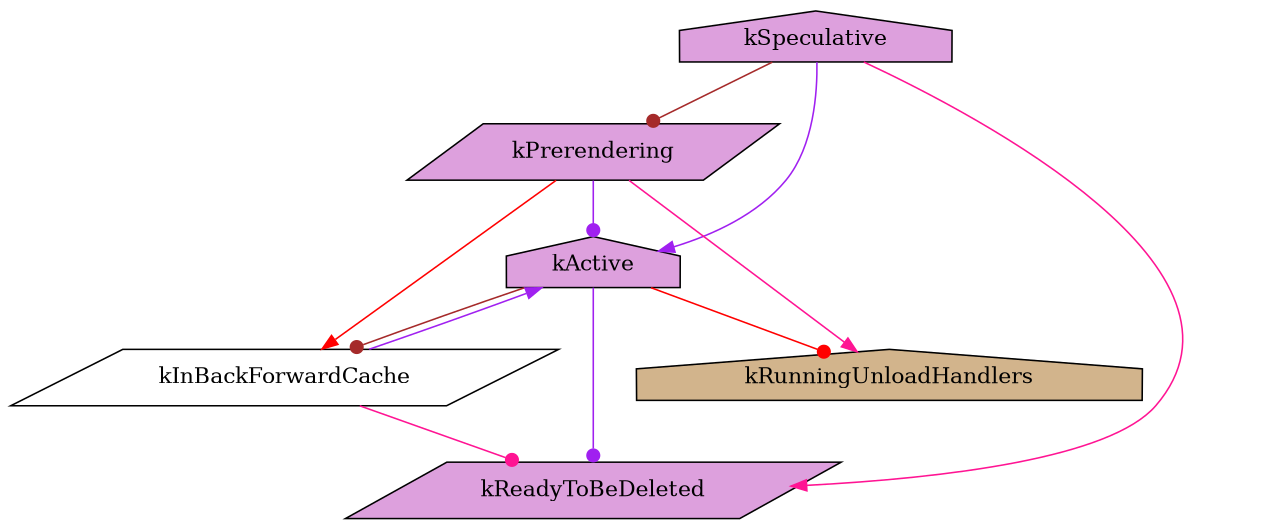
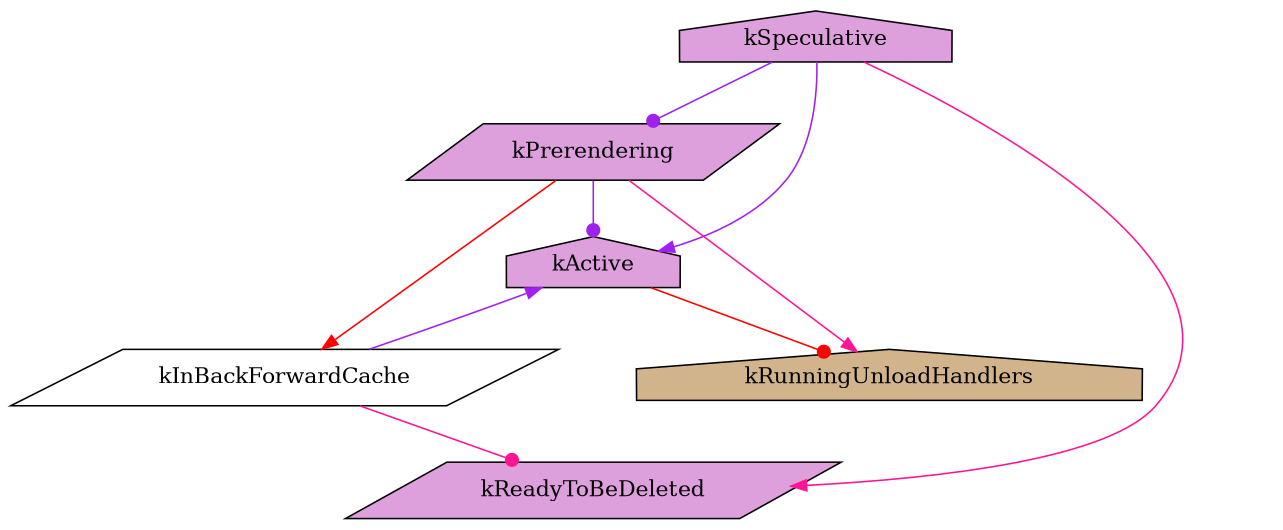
(716, 90) -> (716, 90)
(444, 316) -> none
(593, 368) -> none
